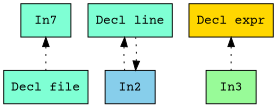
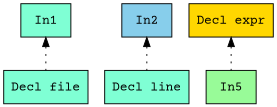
(46, 20) -> (46, 20)
(124, 58) -> none
(231, 87) -> (231, 87)
